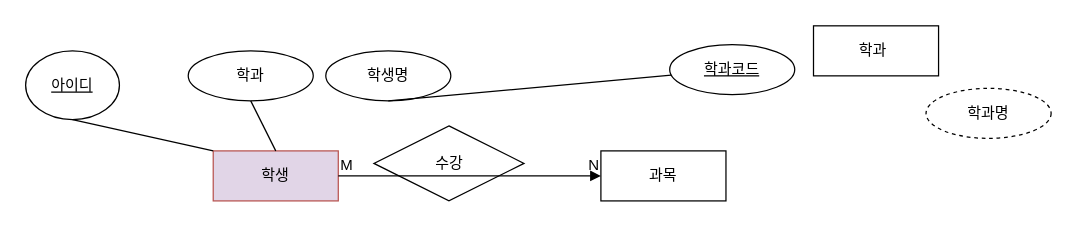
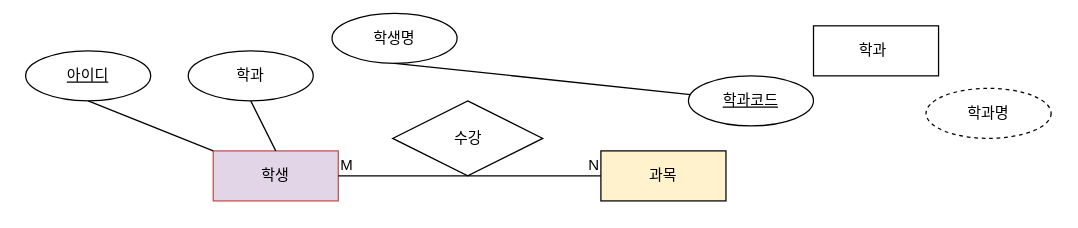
(732, 69) -> (751, 101)
(388, 76) -> (394, 38)
(73, 85) -> (88, 76)
(449, 163) -> (468, 138)
(589, 176) -> (593, 176)
(663, 176) -> (663, 176)
